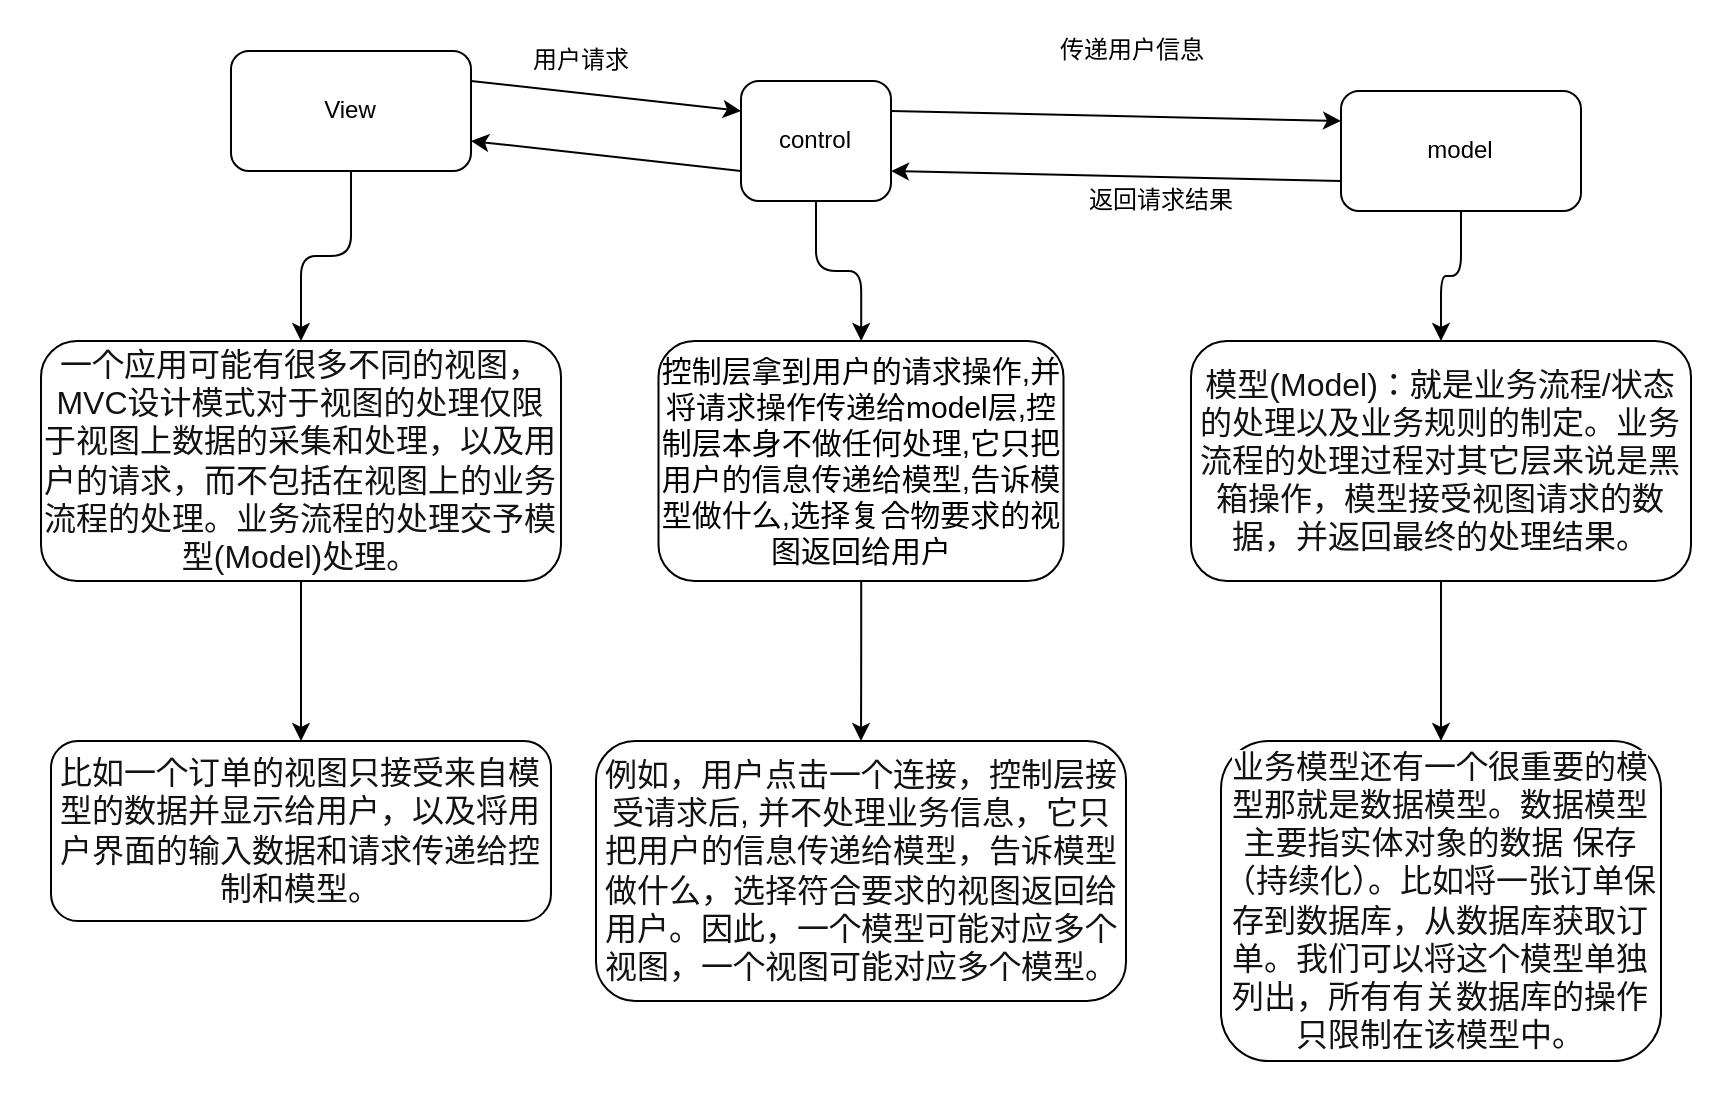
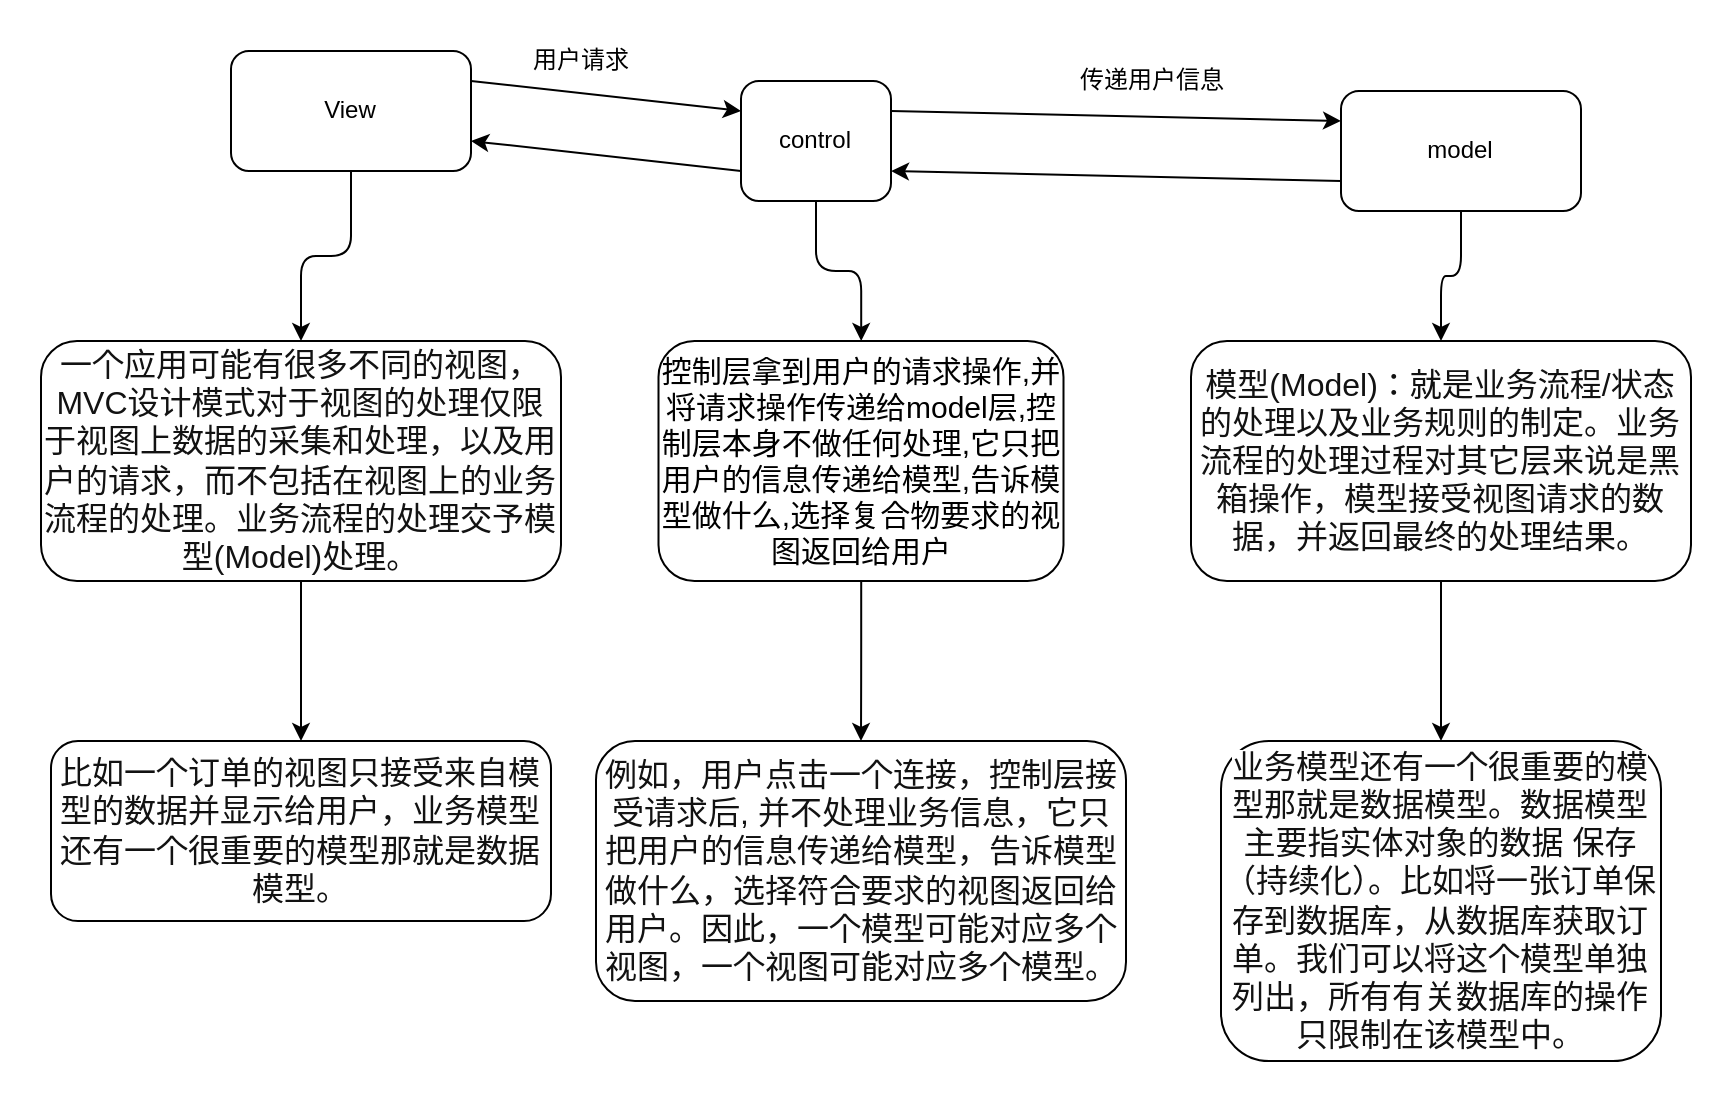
(1134, 51) -> (1154, 81)
(1162, 201) -> none
(301, 831) -> (301, 831)
